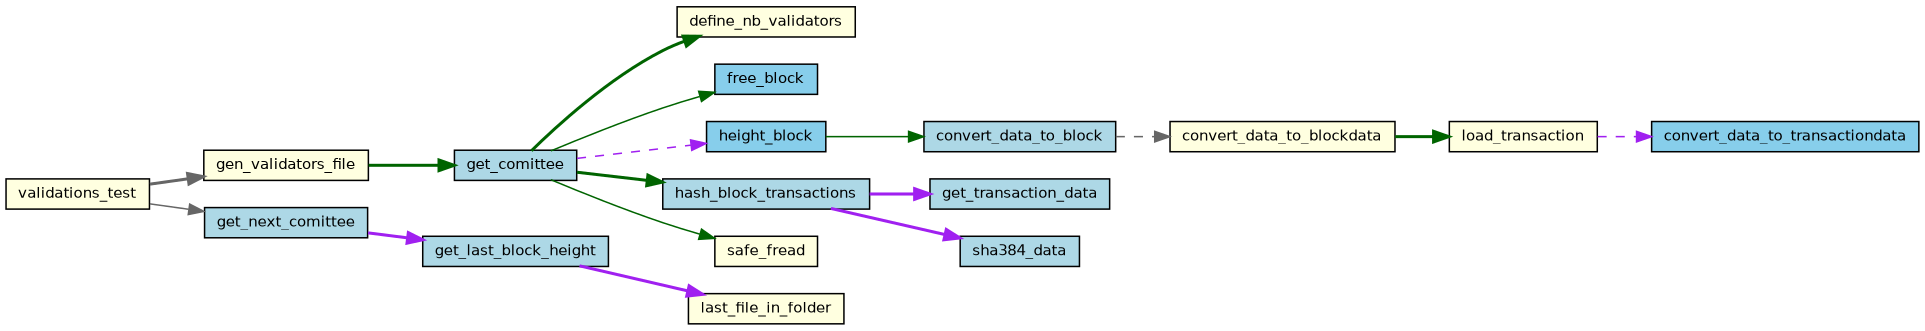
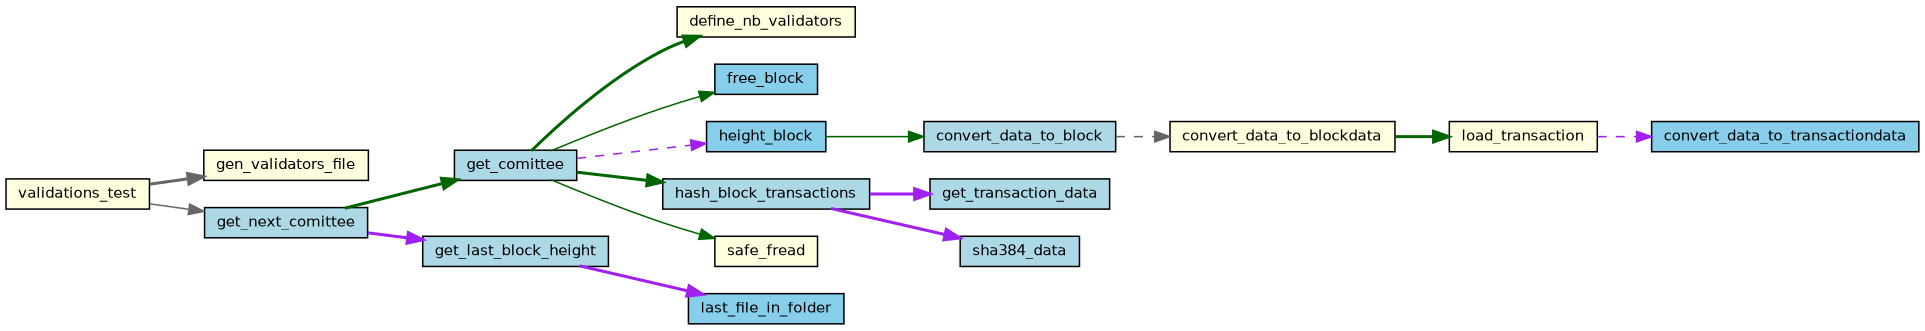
(404, 165) -> (394, 196)
(766, 309) -> (766, 309)
